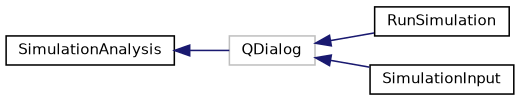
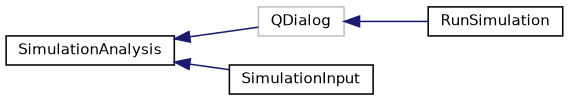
(350, 64) -> (210, 67)
